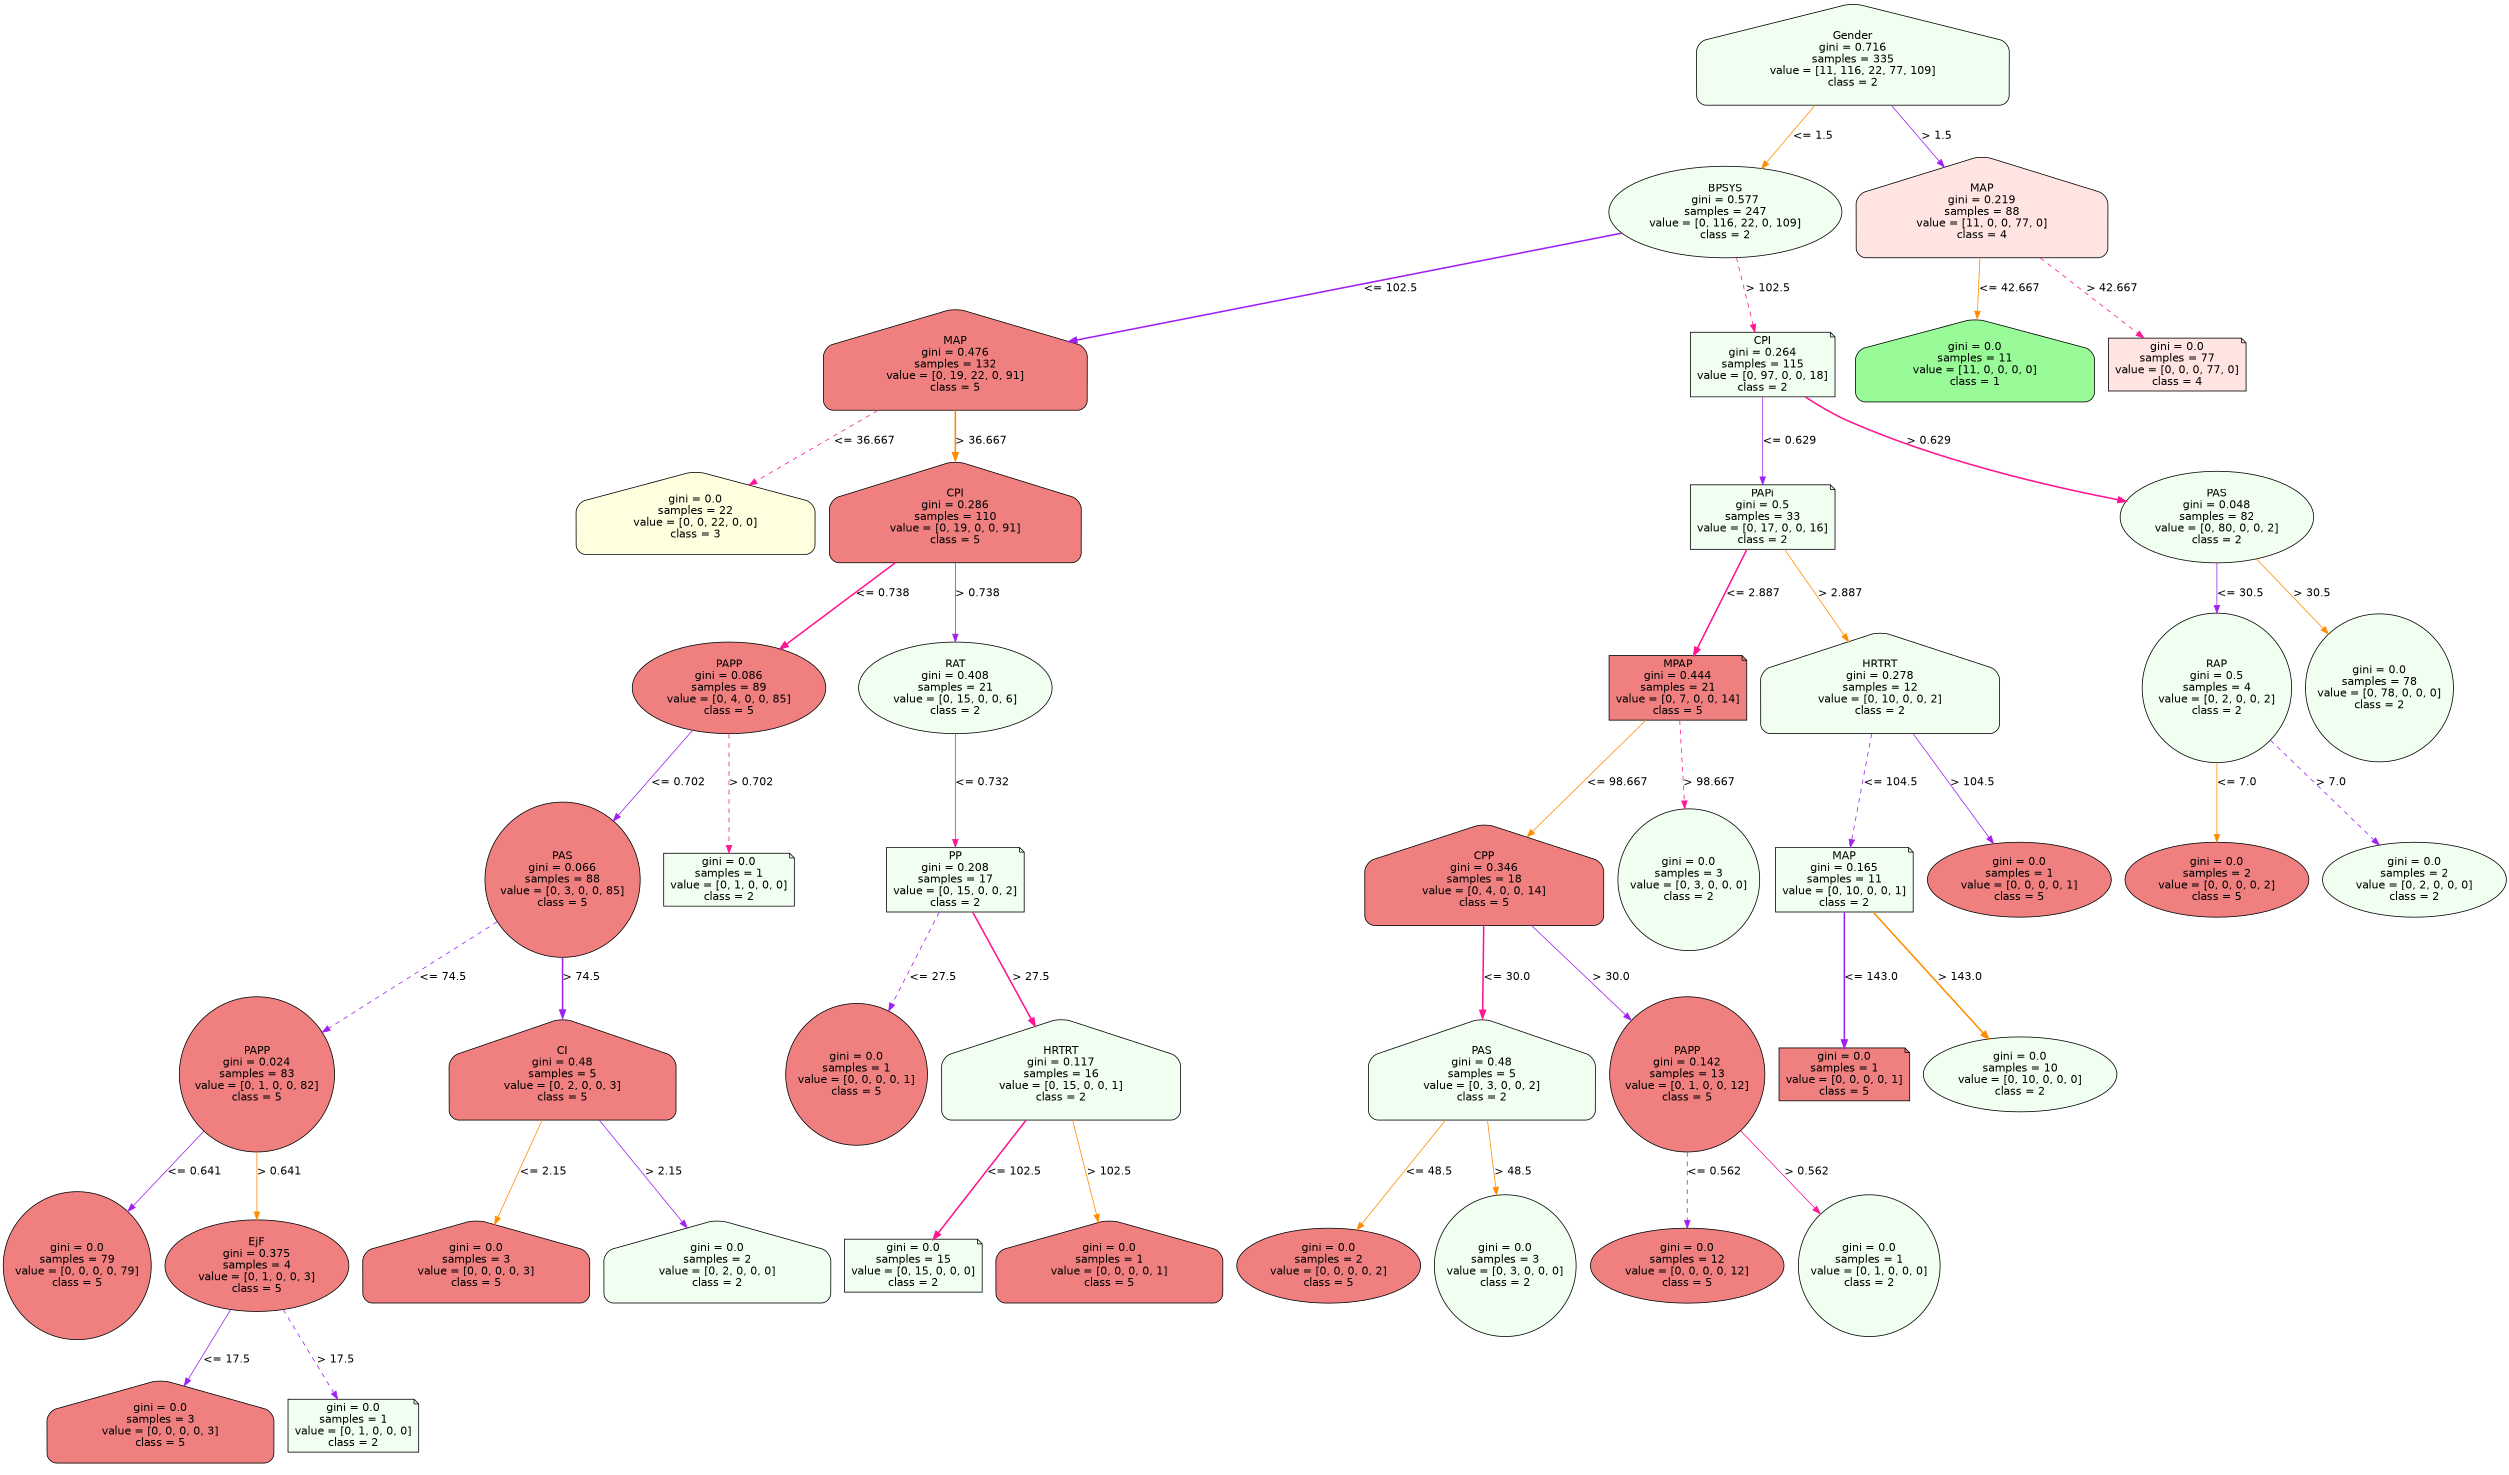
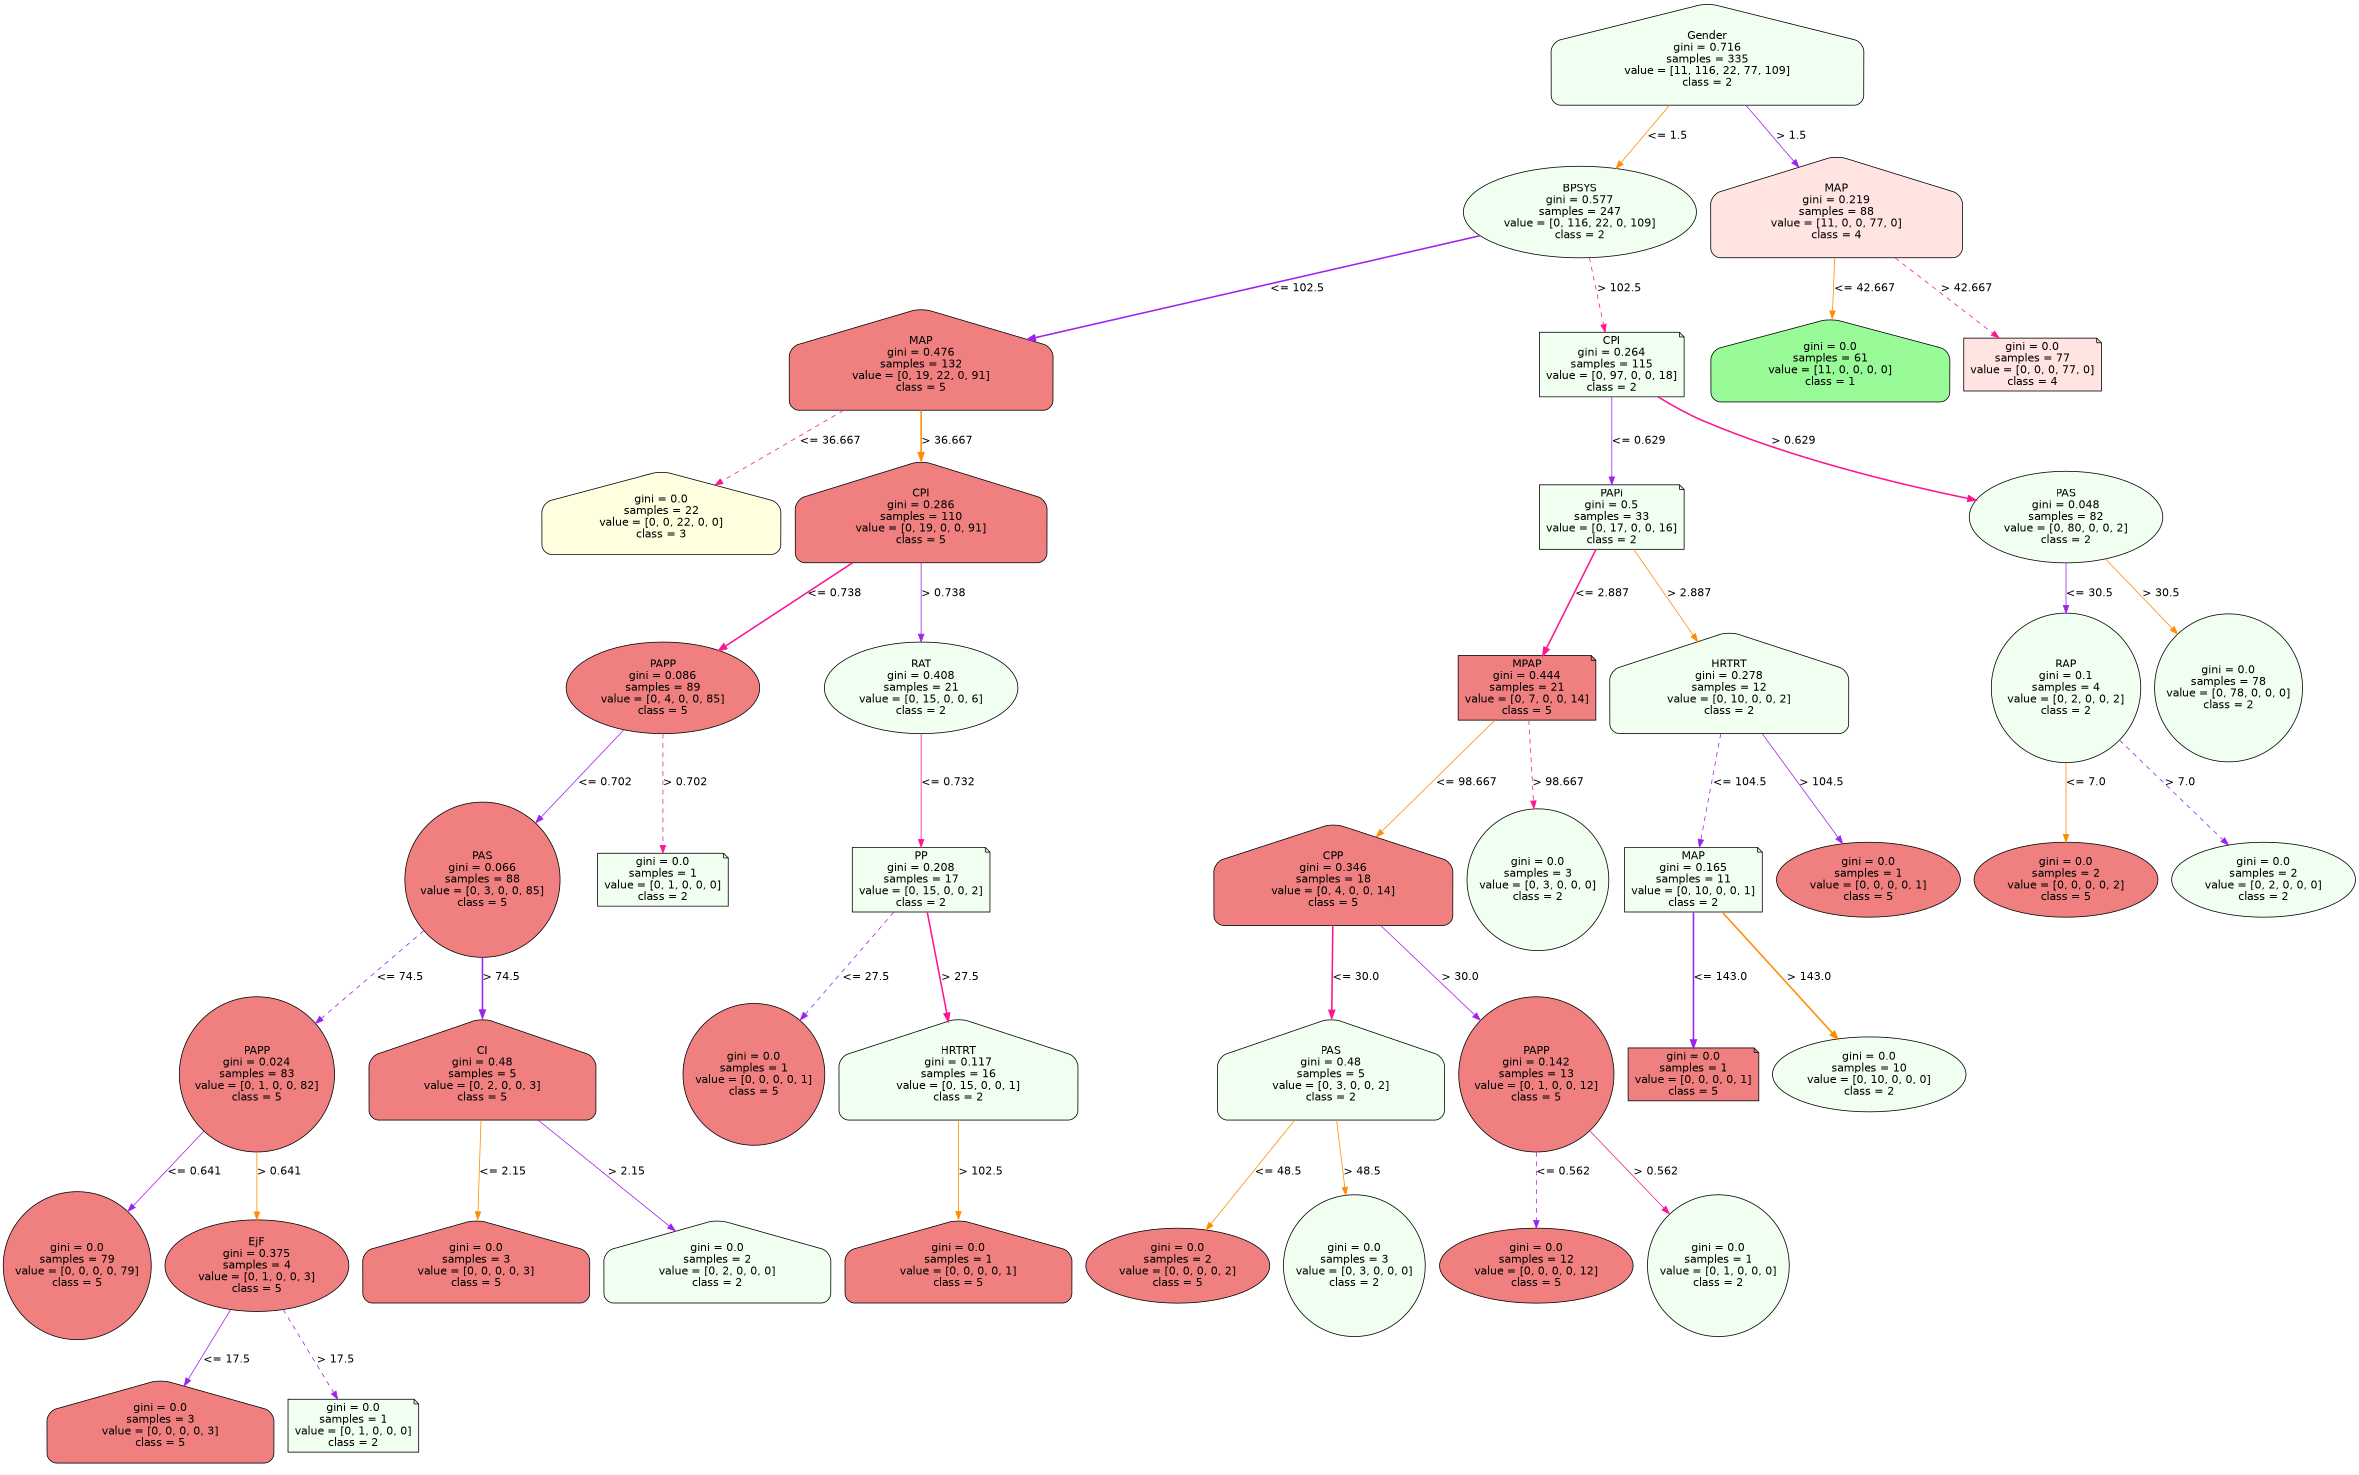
(1975, 365) -> (1830, 365)
(2217, 688) -> (2066, 688)
(913, 1266) -> none
